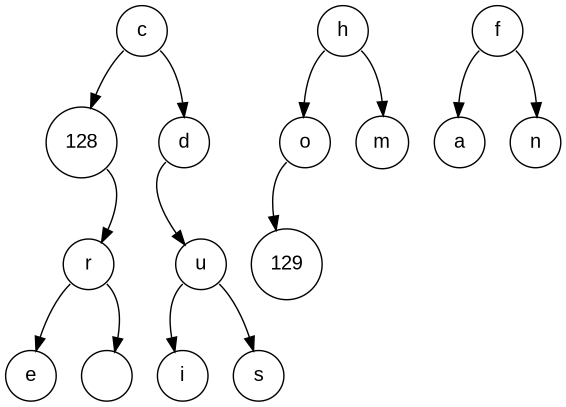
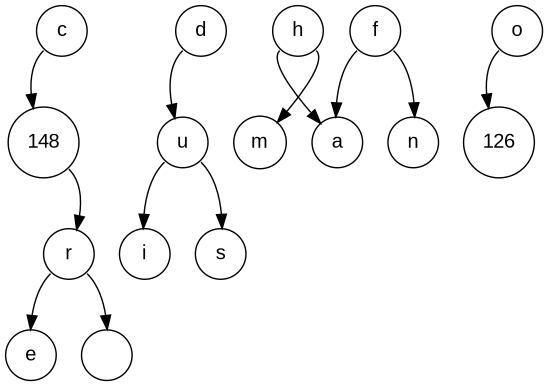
(175, 75) -> none
(310, 75) -> (289, 84)
(82, 142) -> (44, 142)
(287, 264) -> (499, 142)
